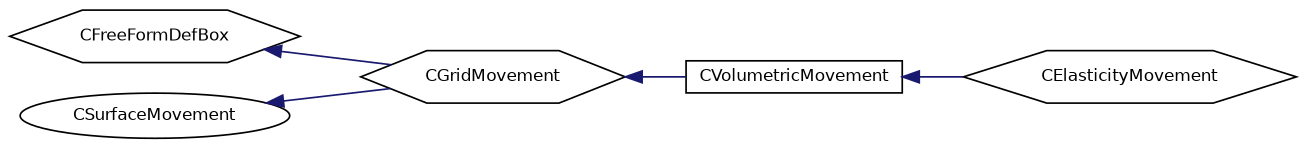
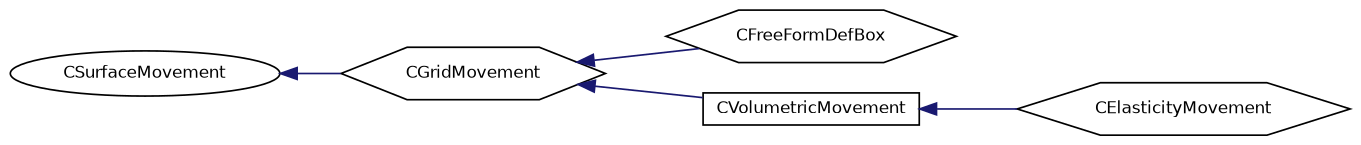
(336, 58) -> (647, 54)
